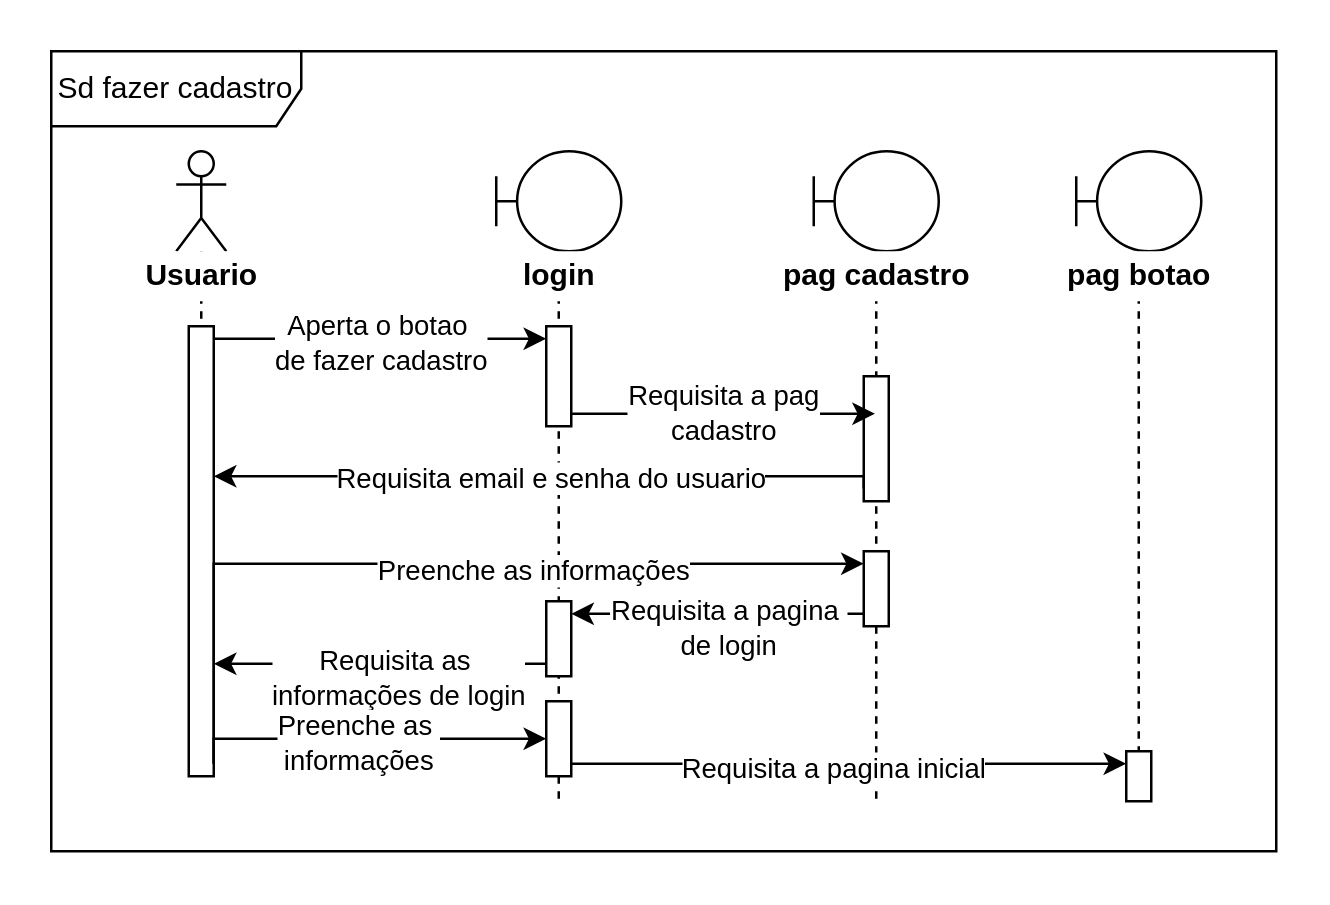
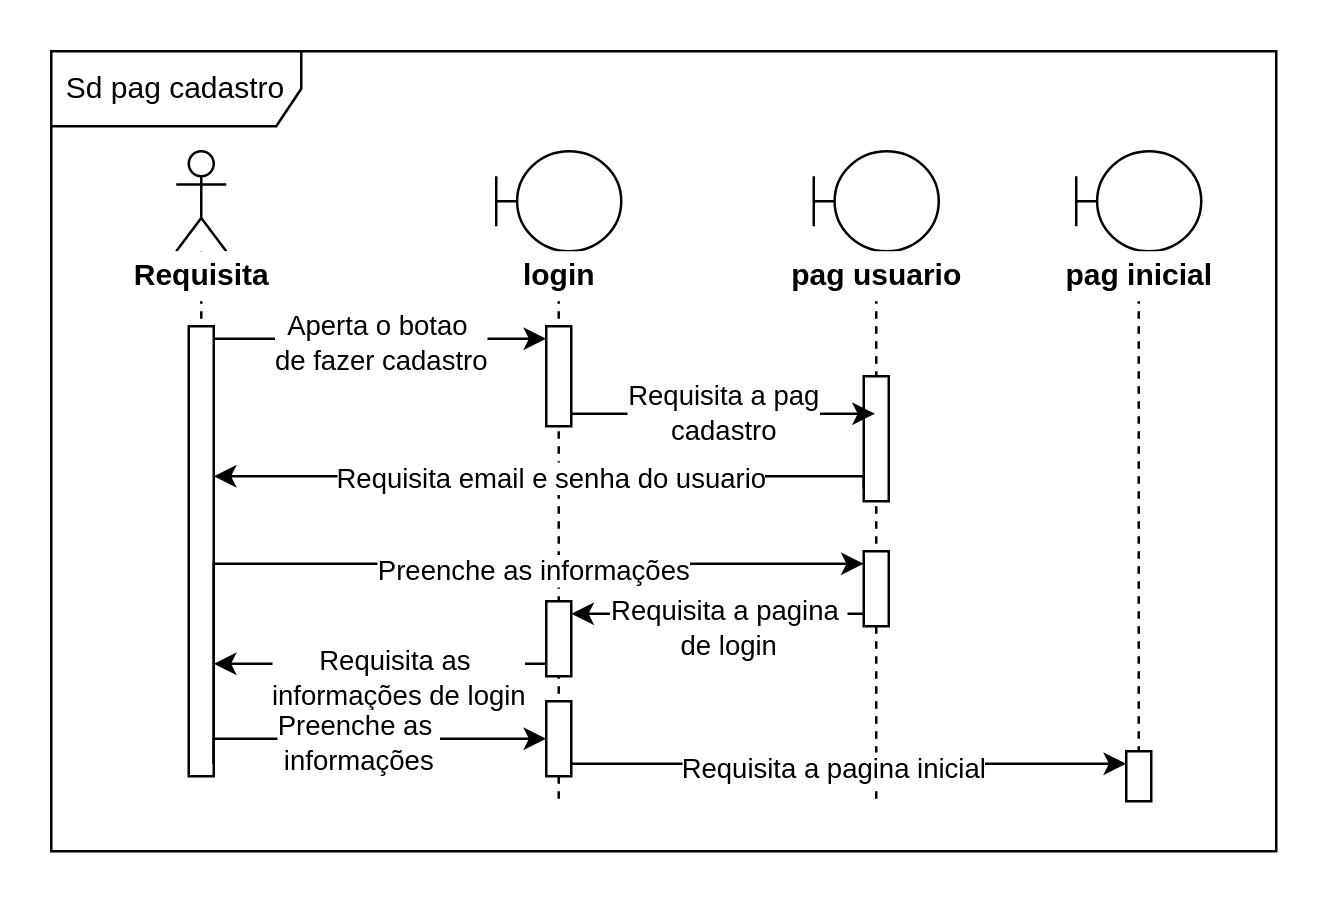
(176, 89) -> (176, 89)
(203, 276) -> (203, 276)
(878, 276) -> (878, 276)
(1140, 276) -> (1140, 276)
